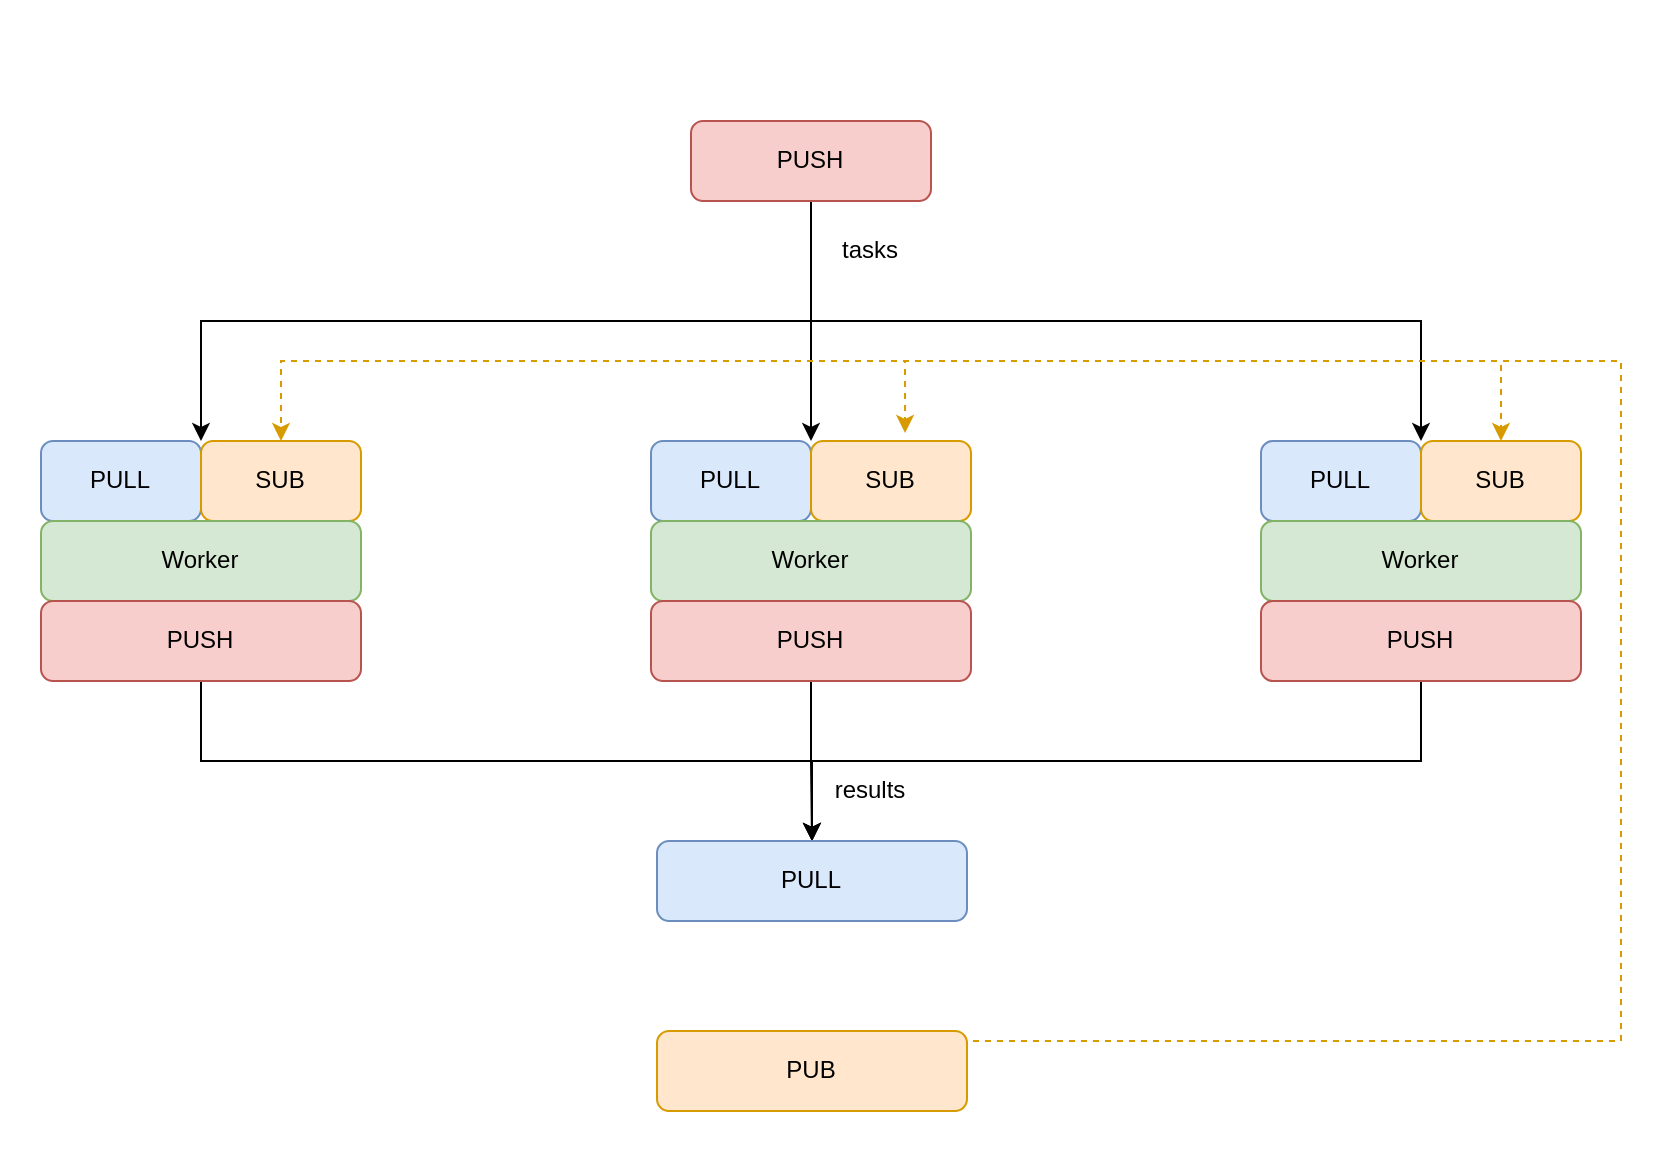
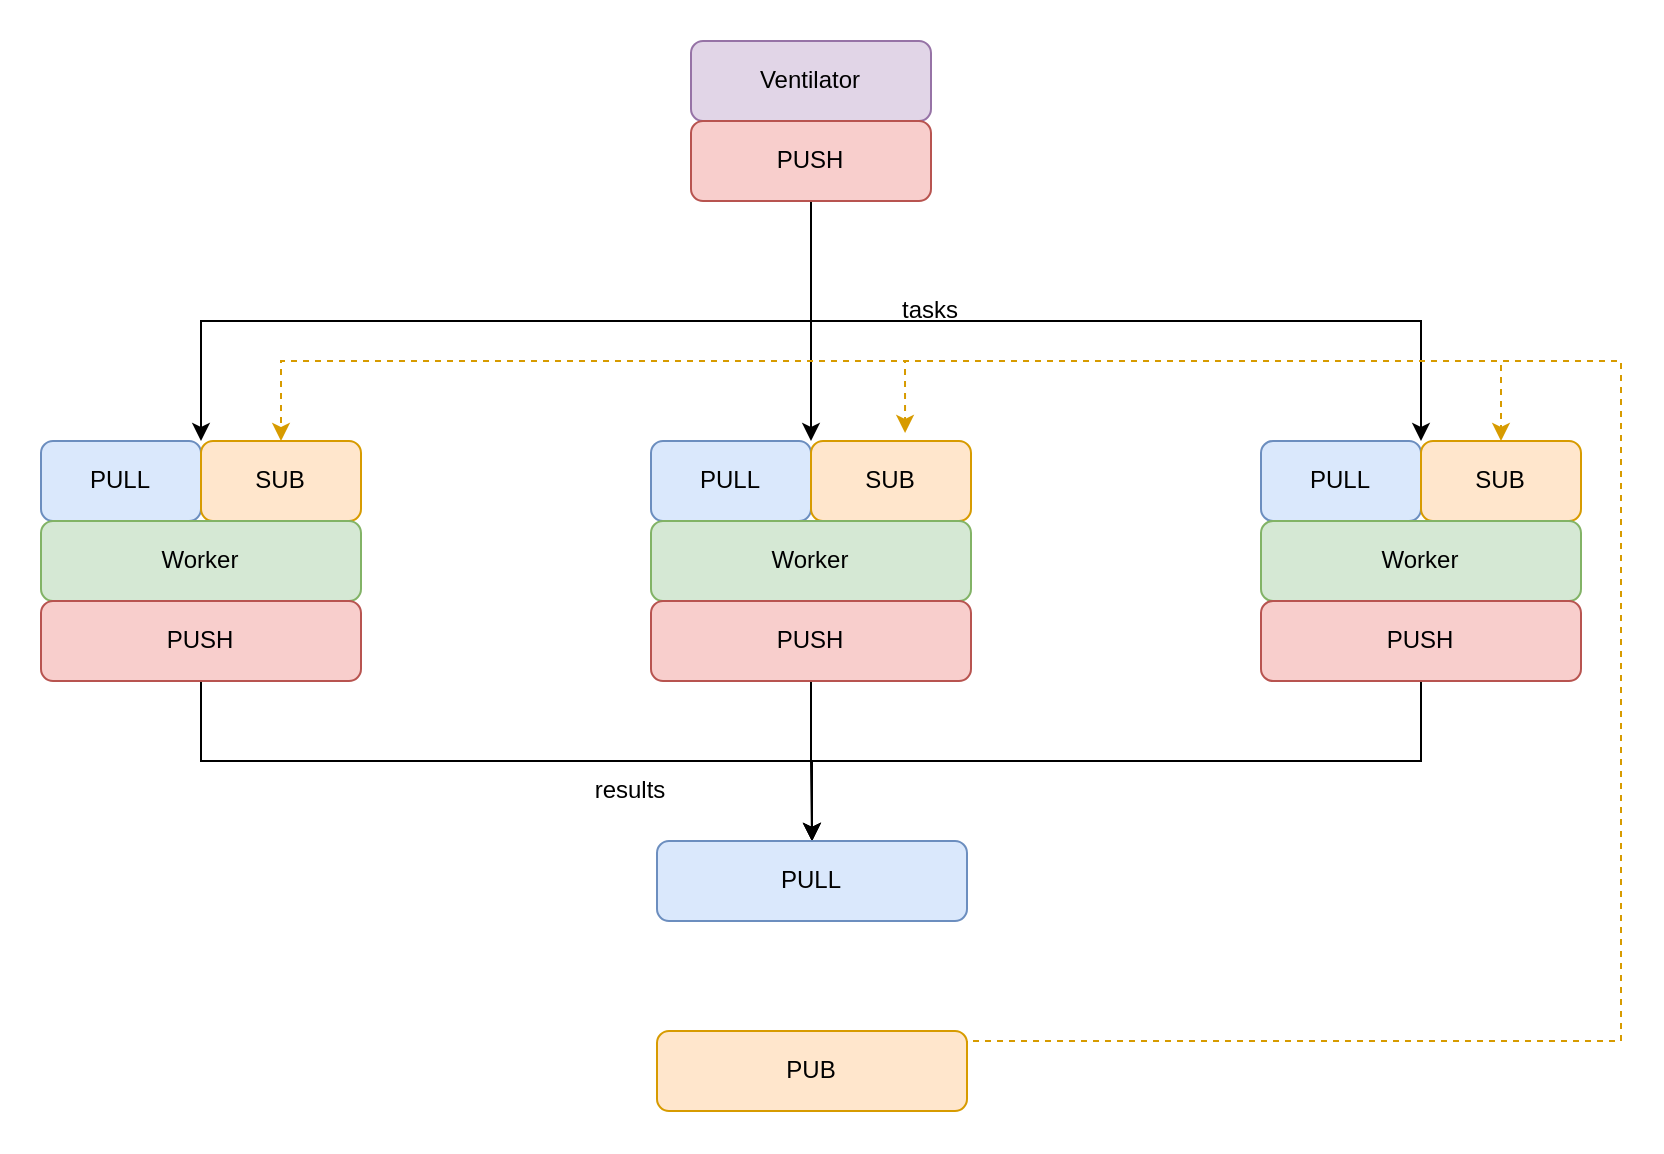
none -> (811, 81)
(871, 251) -> (931, 311)
(871, 791) -> (631, 791)
